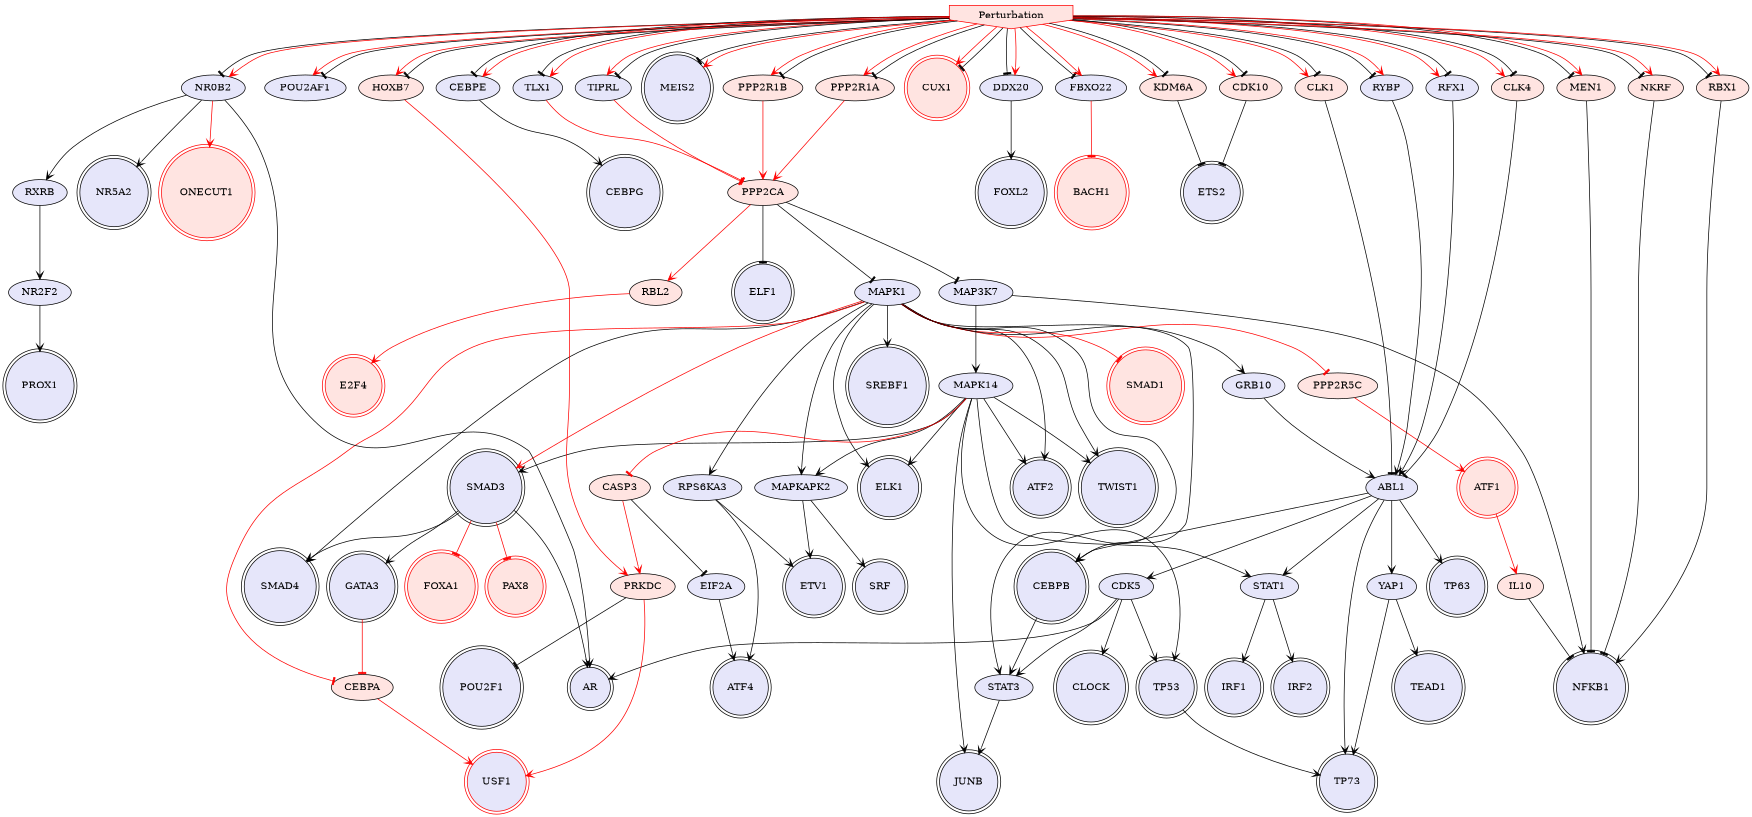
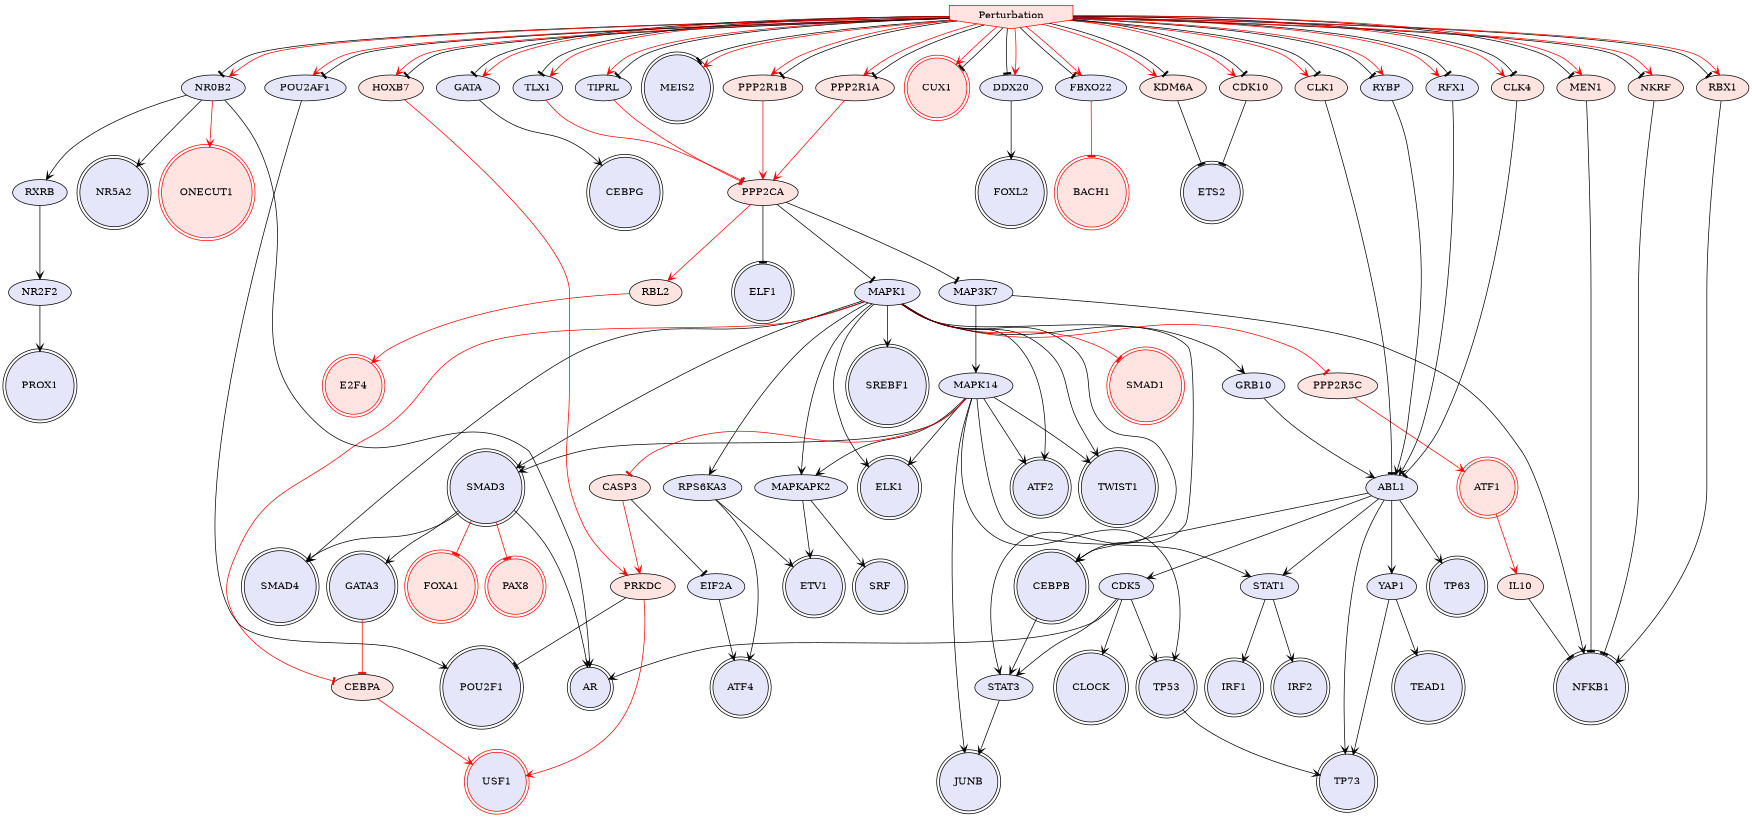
(468, 88) -> (468, 88)
(687, 372) -> (687, 372)
none -> (219, 464)
